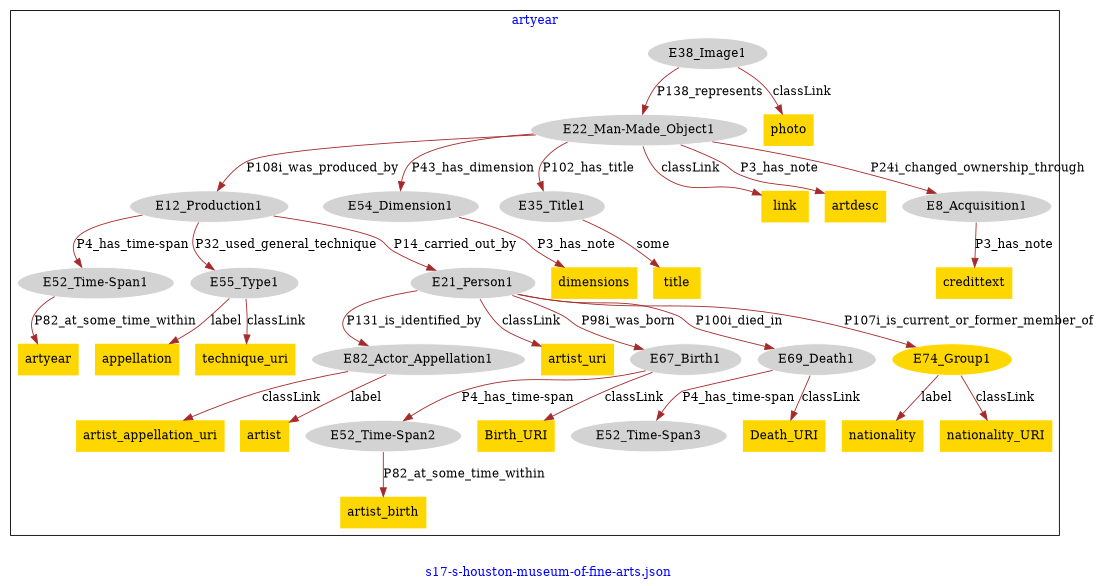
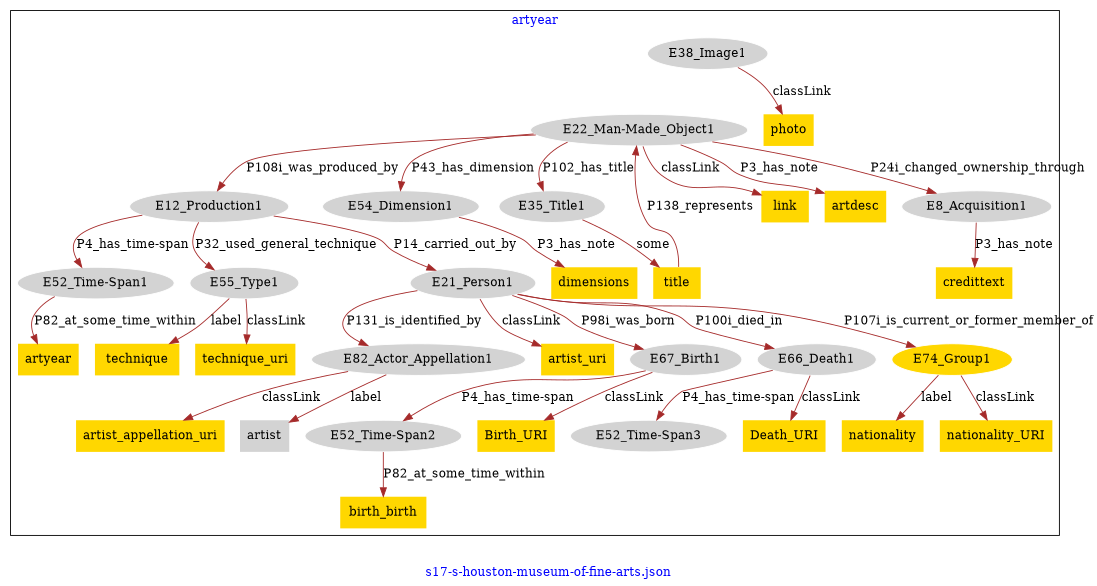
(658, 83) -> (645, 219)
(137, 360) -> (137, 360)
(817, 360) -> (817, 360)
(265, 436) -> (265, 436)
(383, 513) -> (383, 513)
